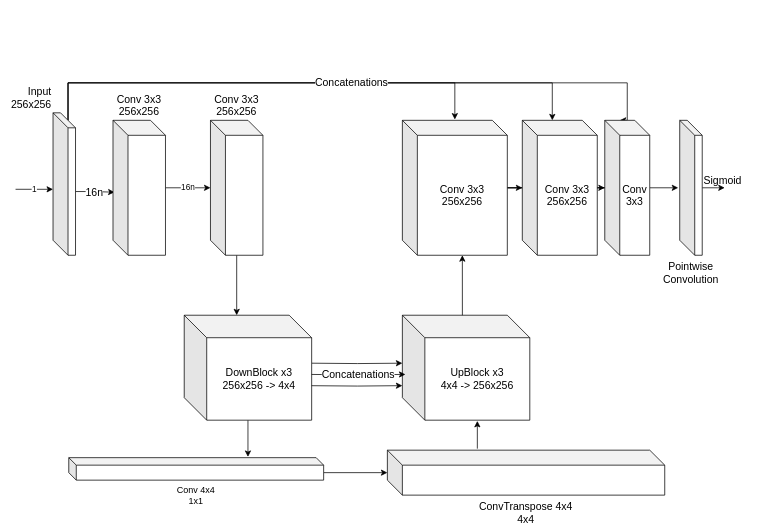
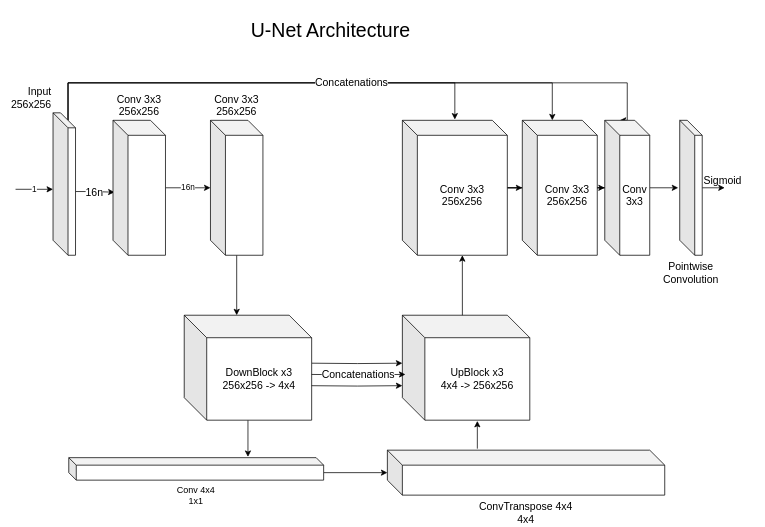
none -> (330, 30)
